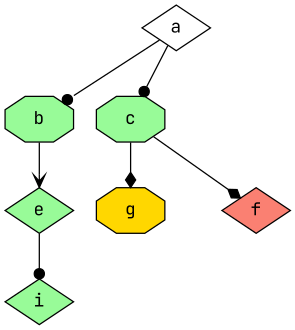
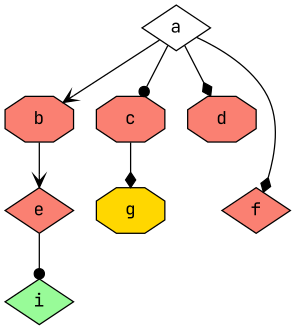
(117, 68) -> (117, 68)
(39, 119) -> (39, 119)
(131, 119) -> (131, 119)
none -> (222, 119)
(191, 163) -> (265, 92)
(39, 210) -> (39, 210)
